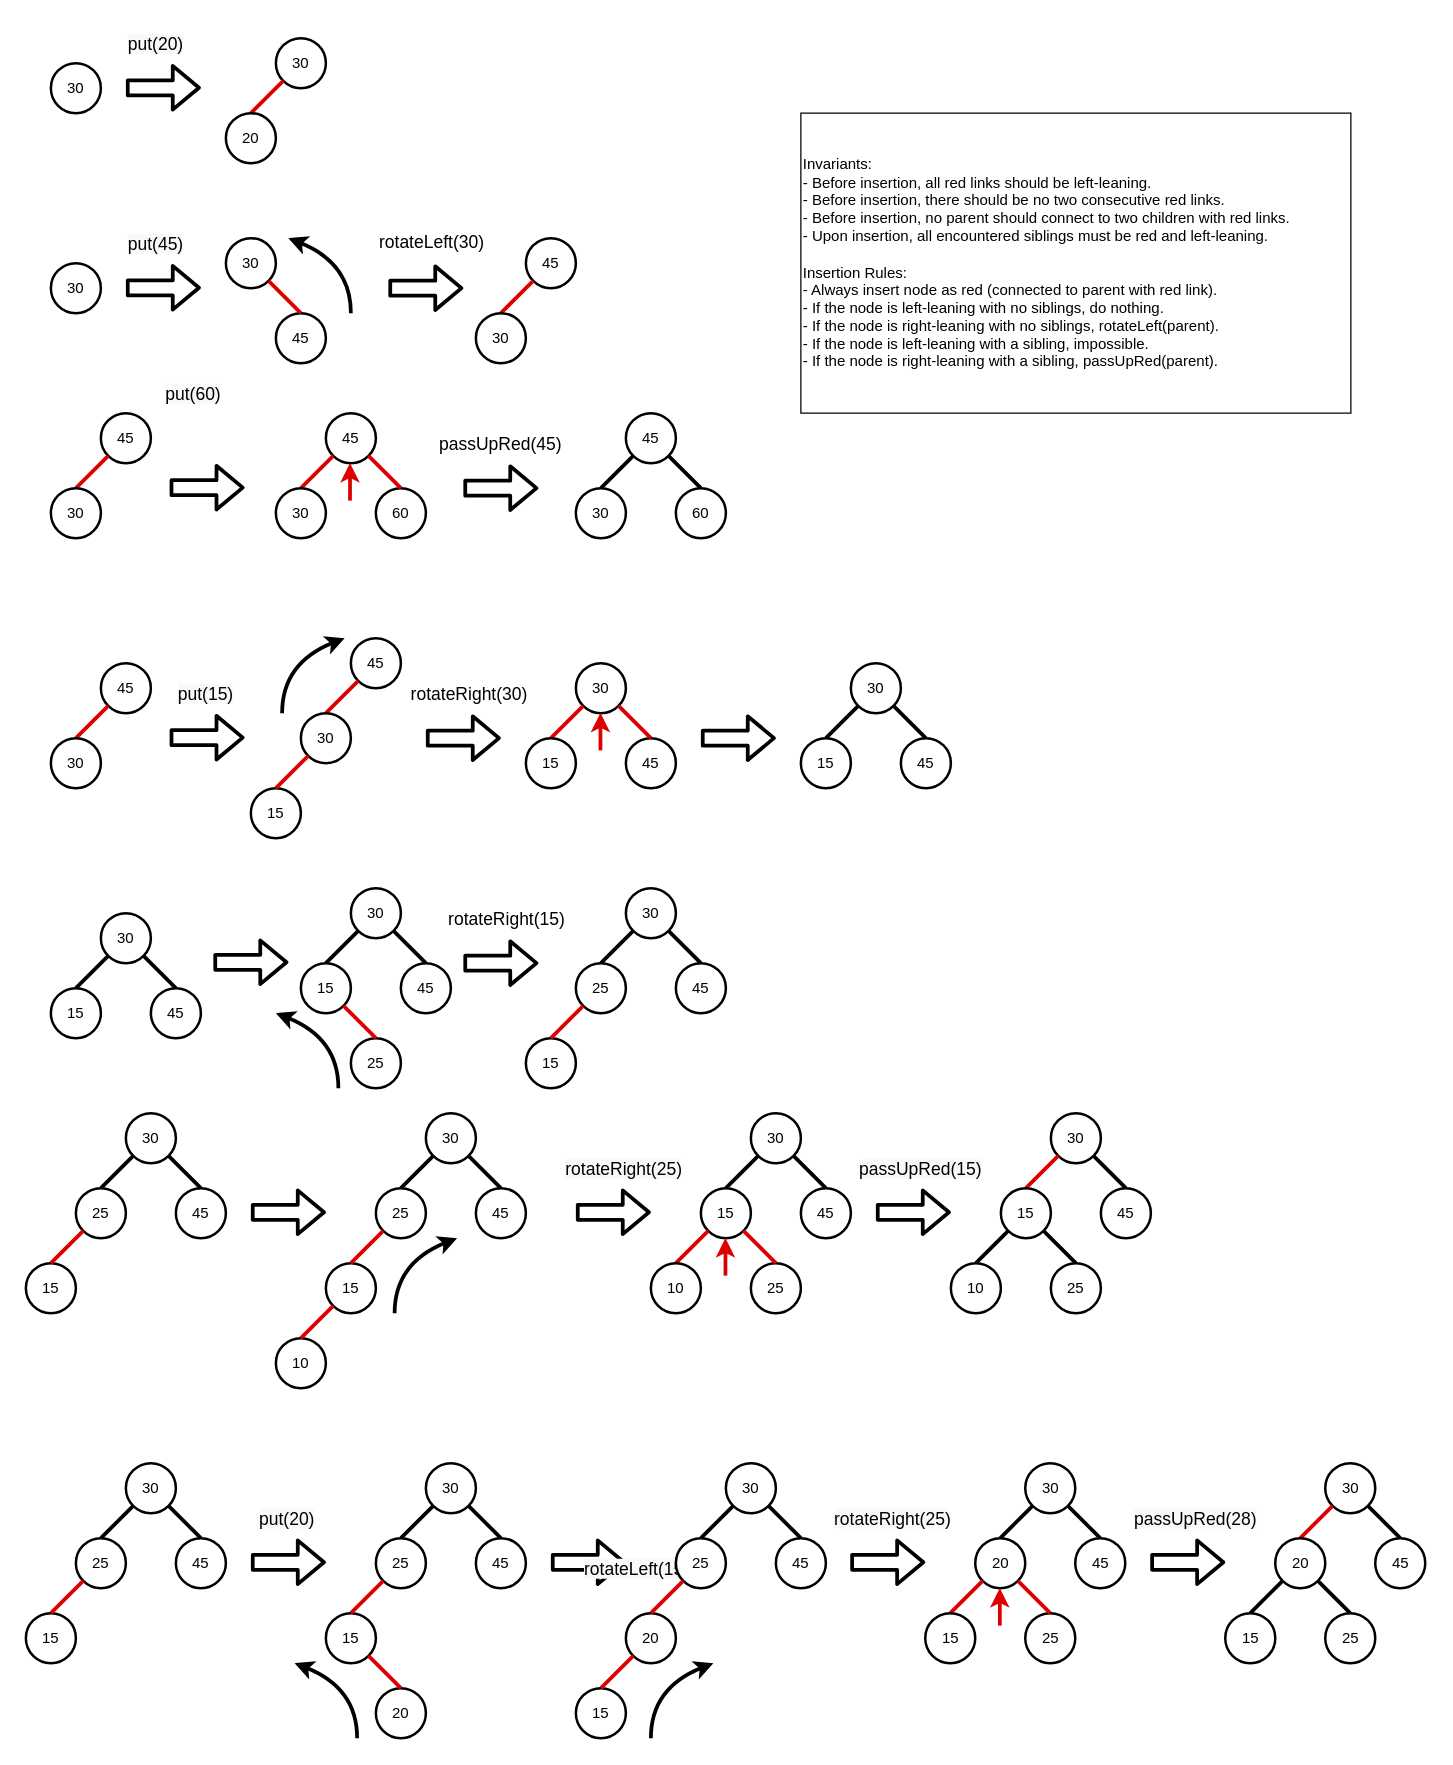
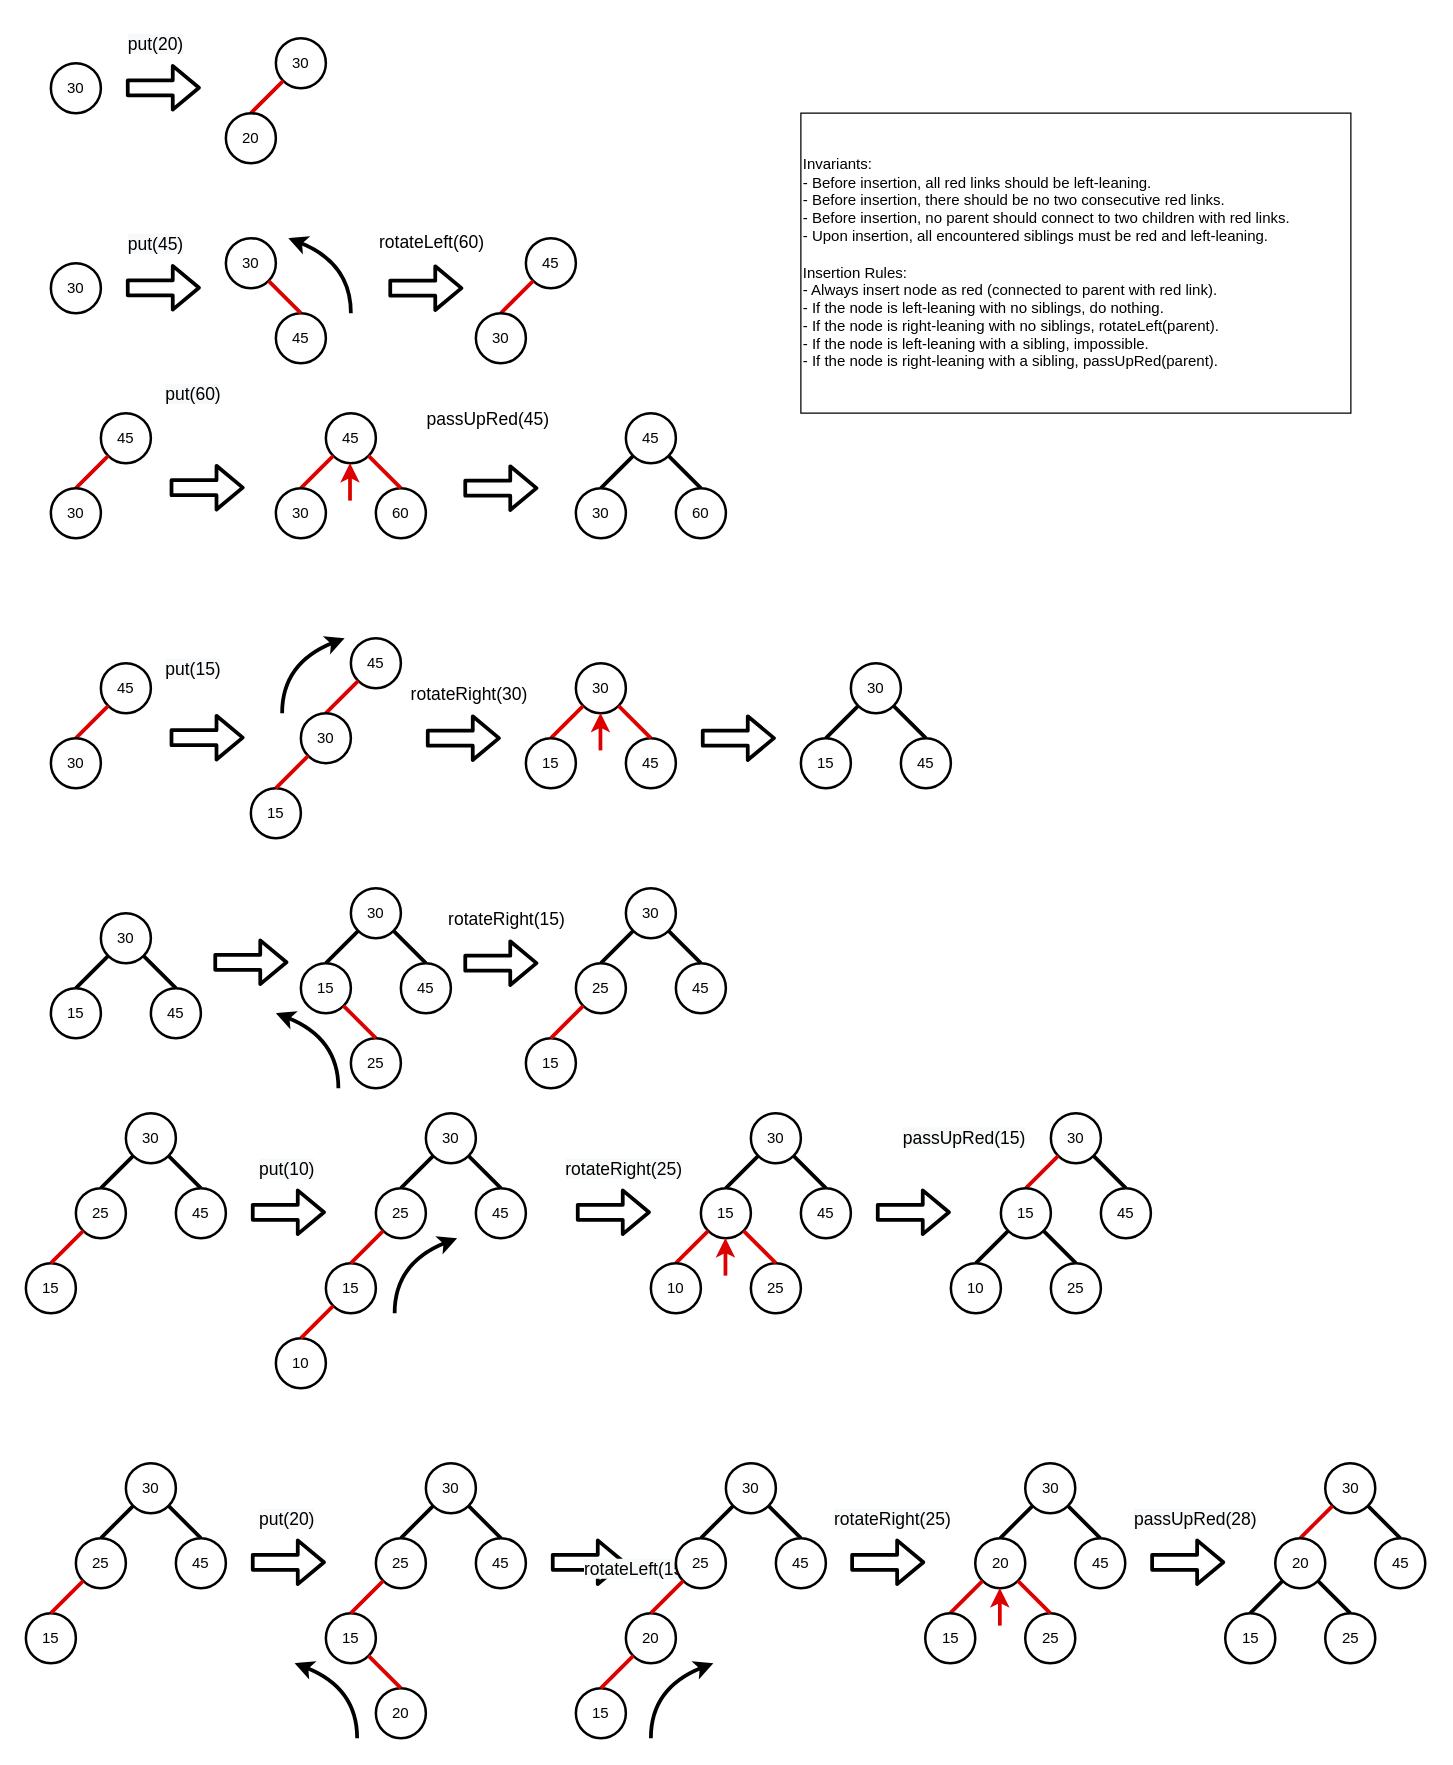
(432, 242) -> (432, 242)
(501, 444) -> (488, 419)
(207, 694) -> (194, 669)
none -> (288, 1169)
(926, 1169) -> (969, 1138)
